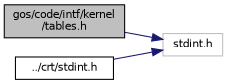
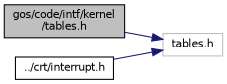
(193, 45) -> (193, 45)
(64, 68) -> (64, 68)
